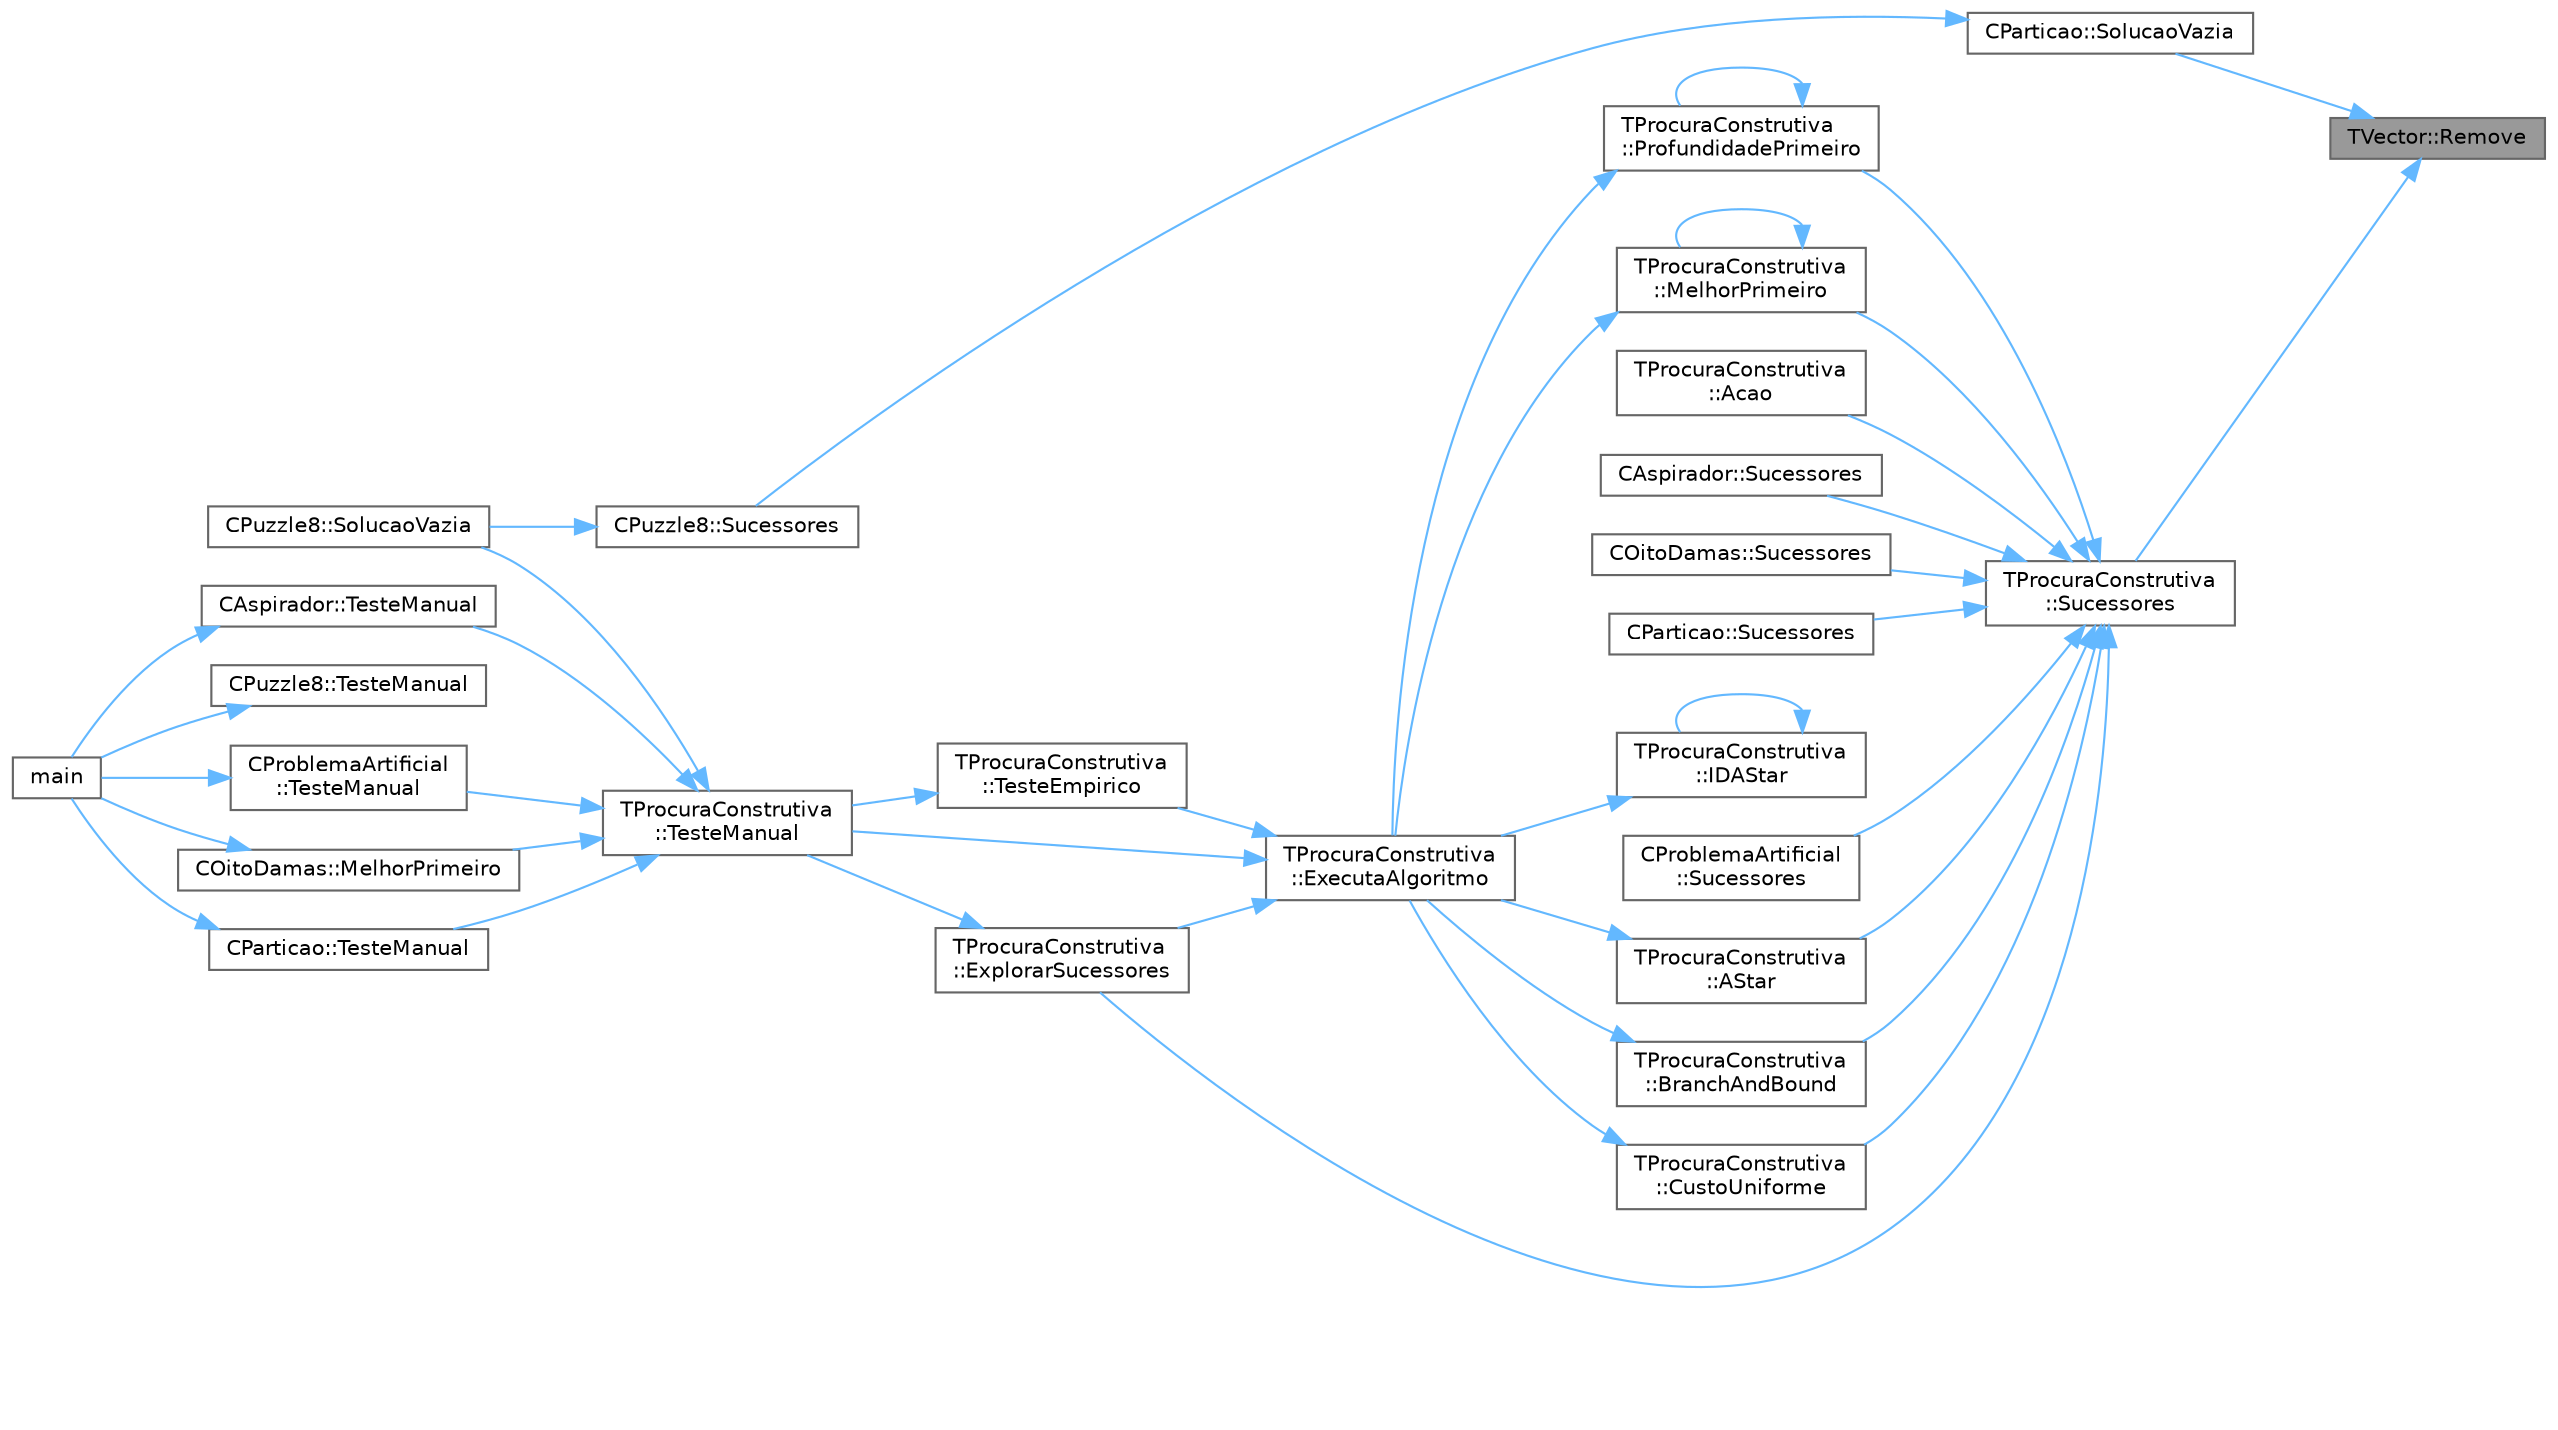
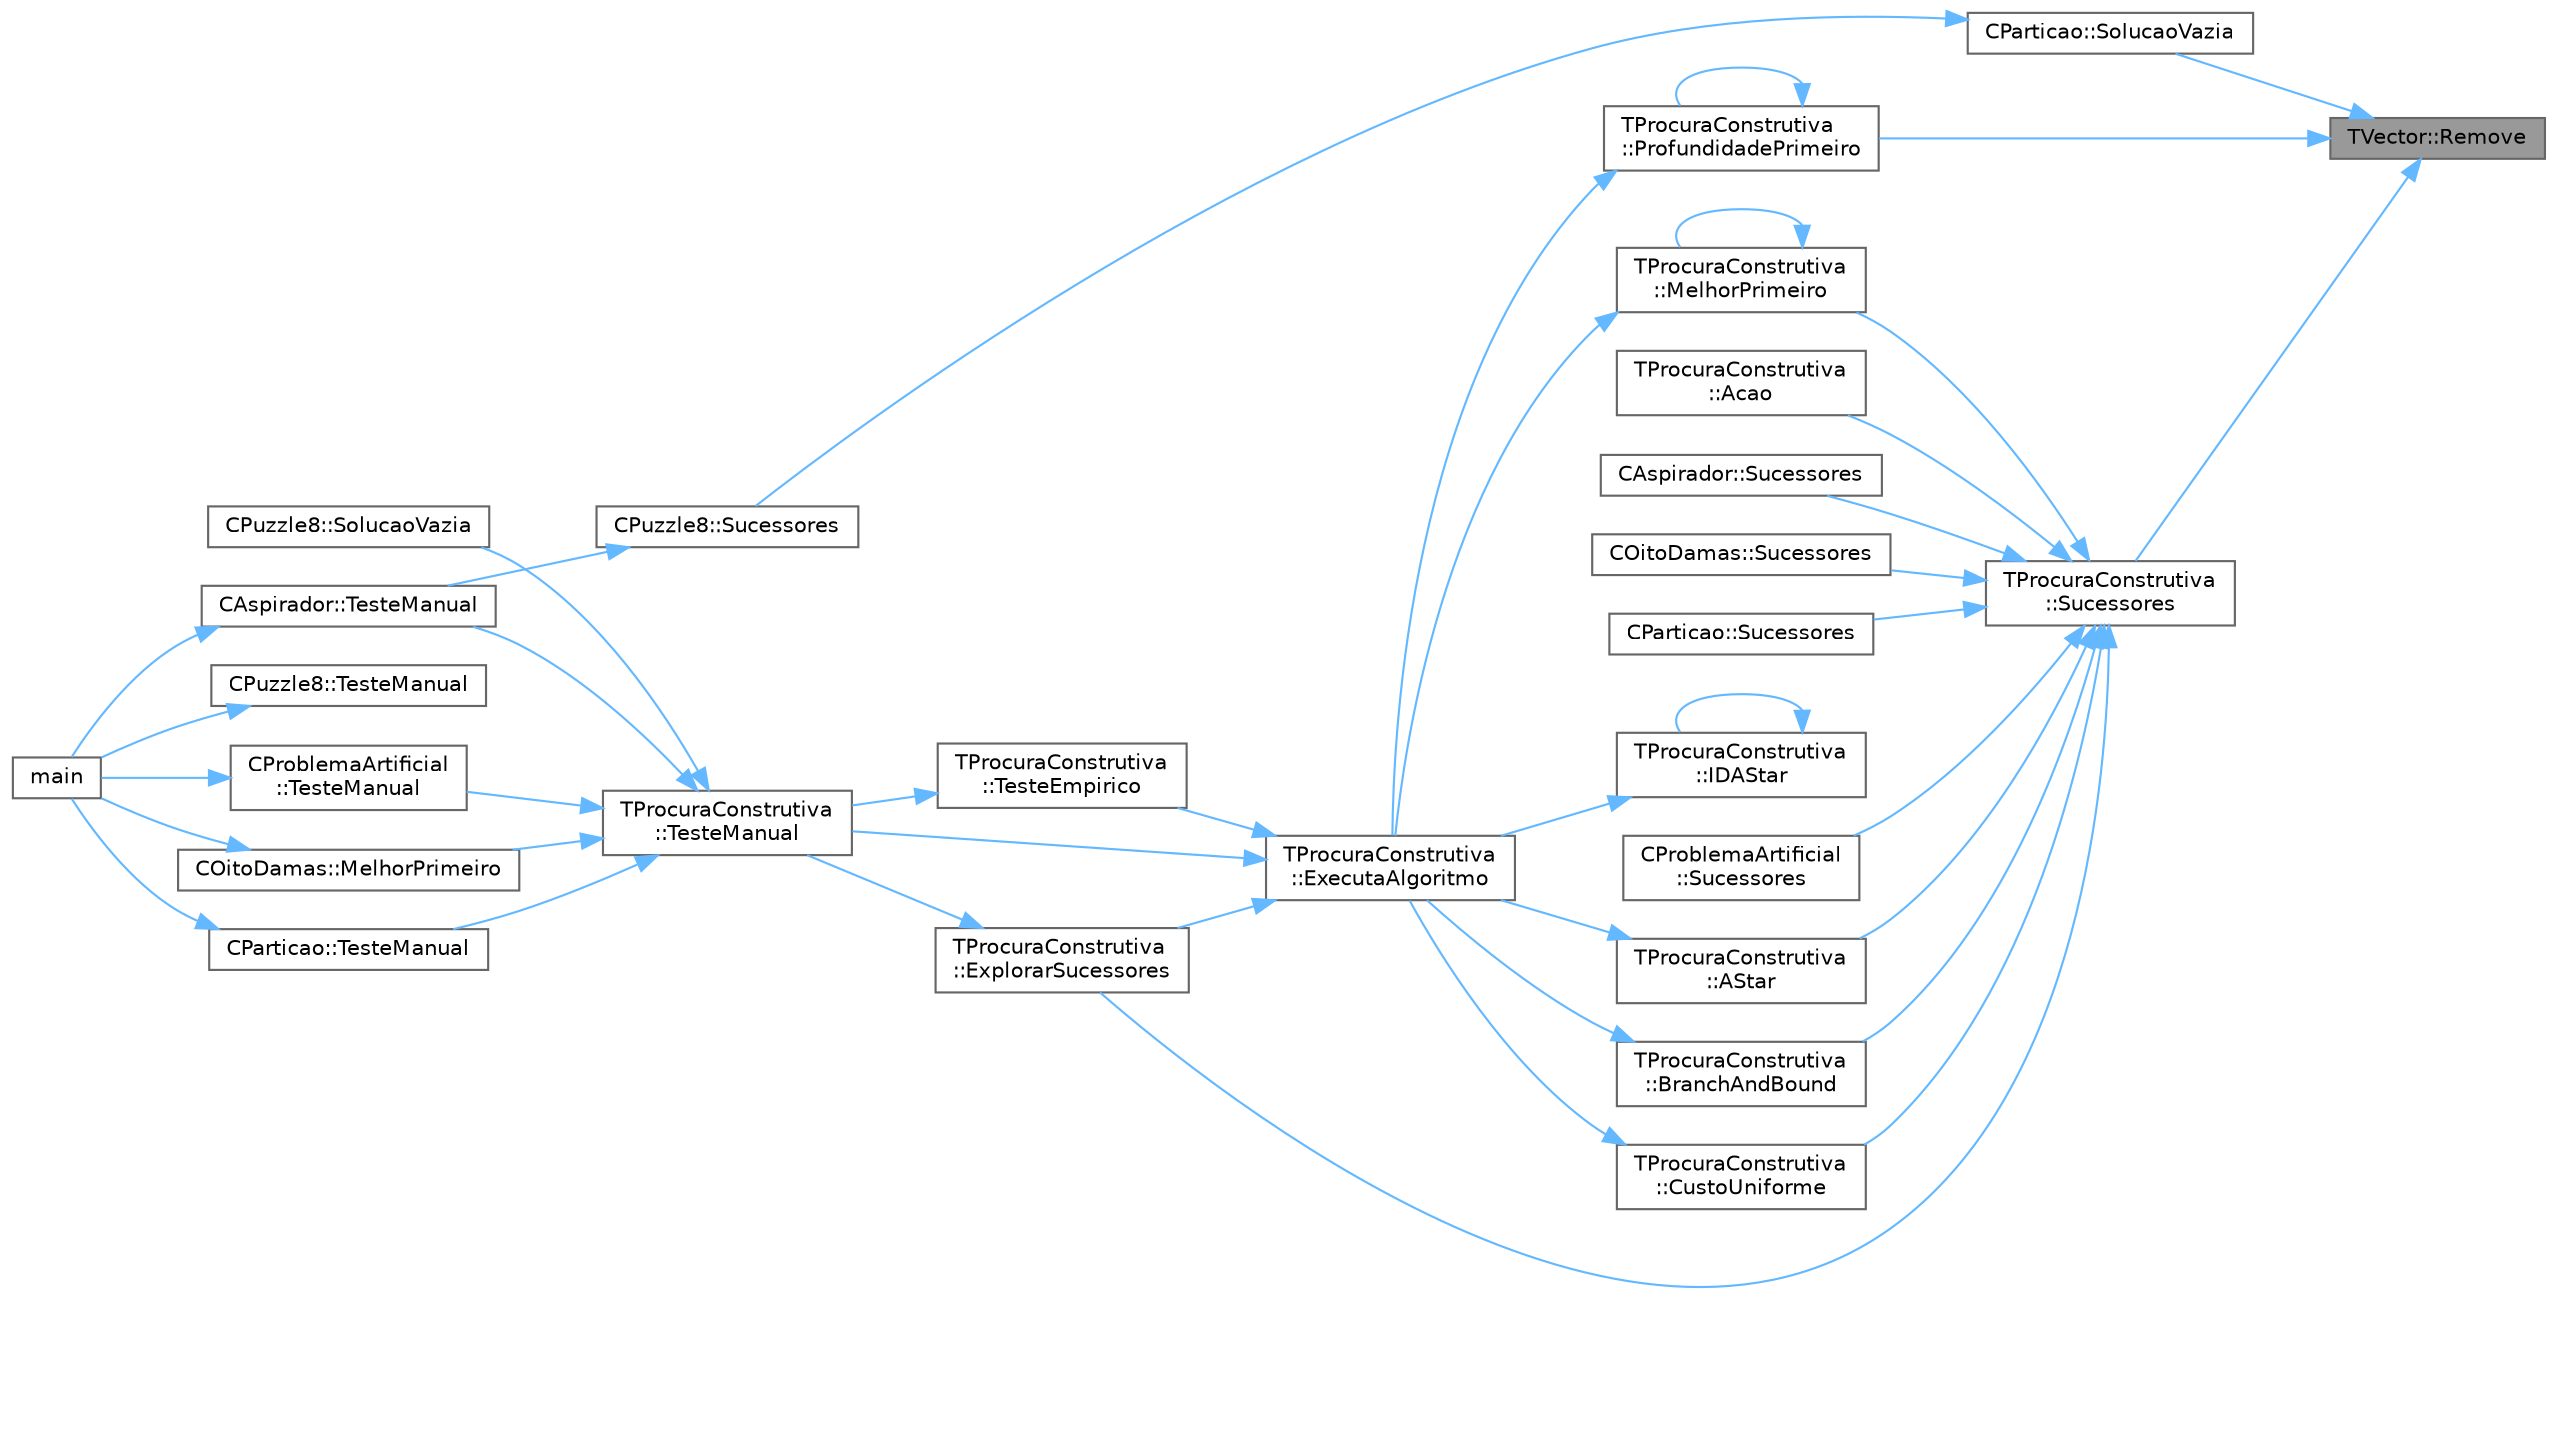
(2006, 336) -> (2093, 138)
(532, 527) -> (543, 565)
